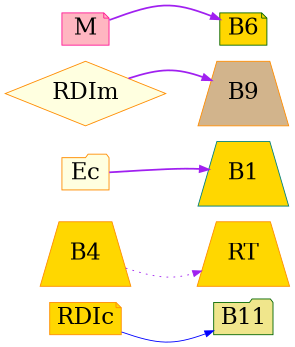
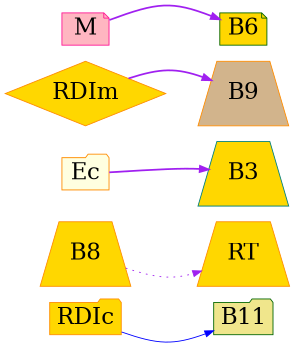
(85, 94) -> (85, 94)
(243, 174) -> (243, 174)
(85, 254) -> (85, 254)
(85, 319) -> (85, 319)
